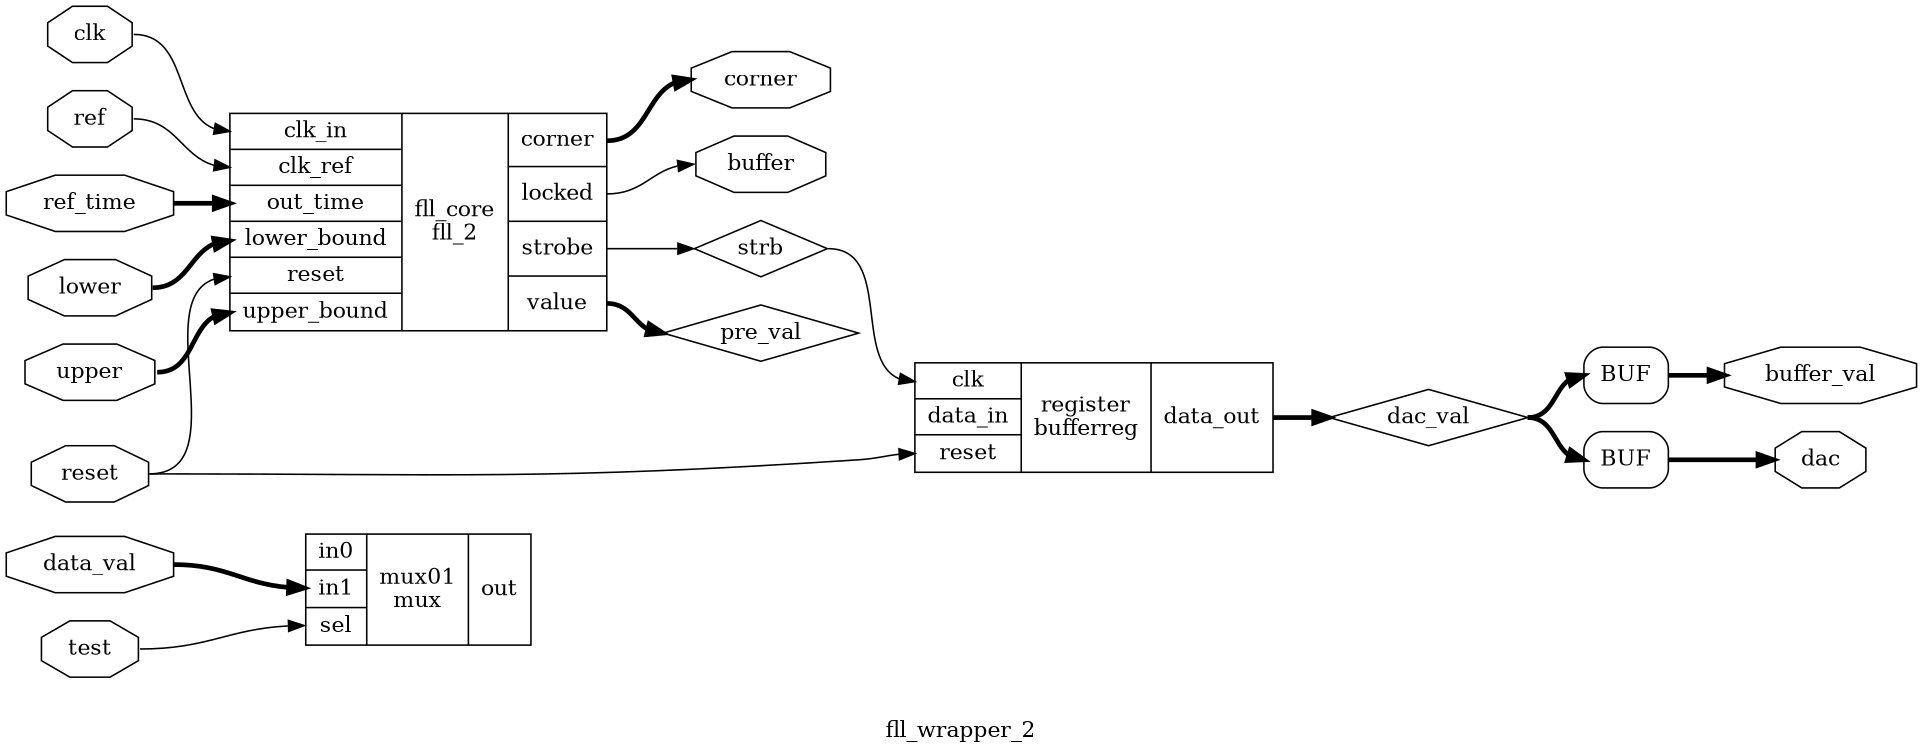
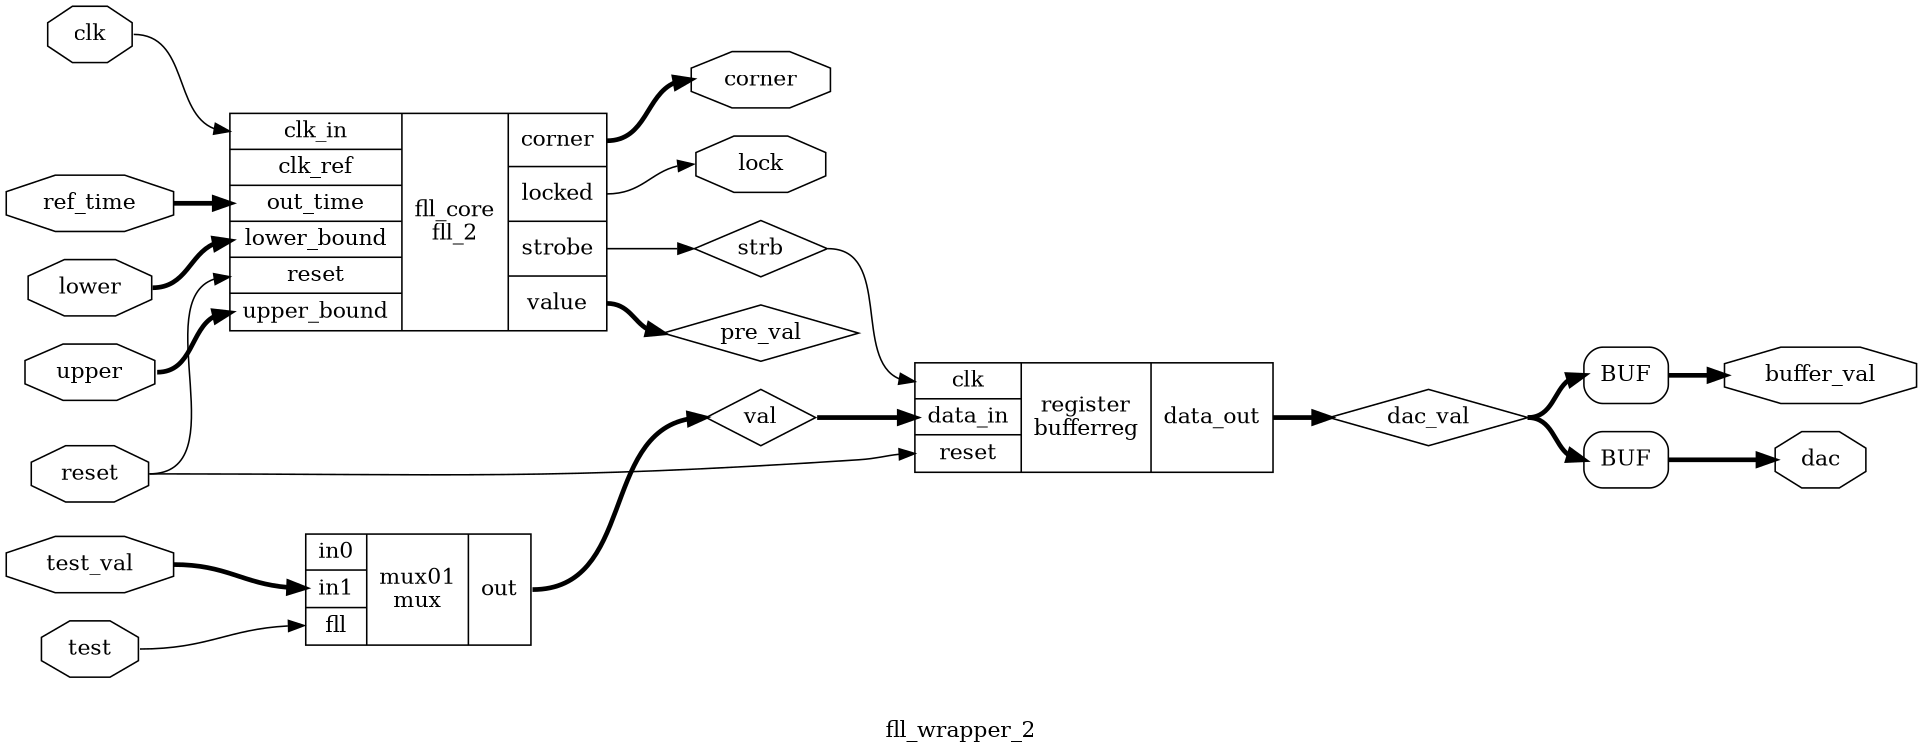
(90, 119) -> none
(761, 164) -> (761, 164)
none -> (761, 418)
(90, 565) -> (90, 565)
(336, 626) -> (336, 626)
